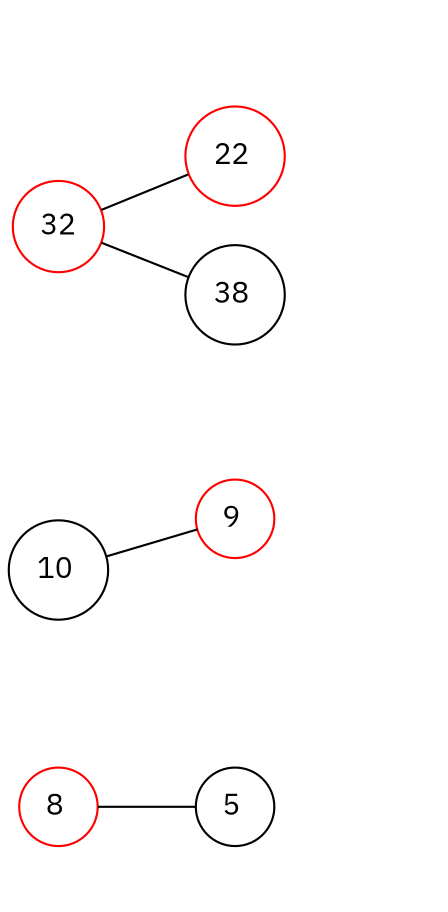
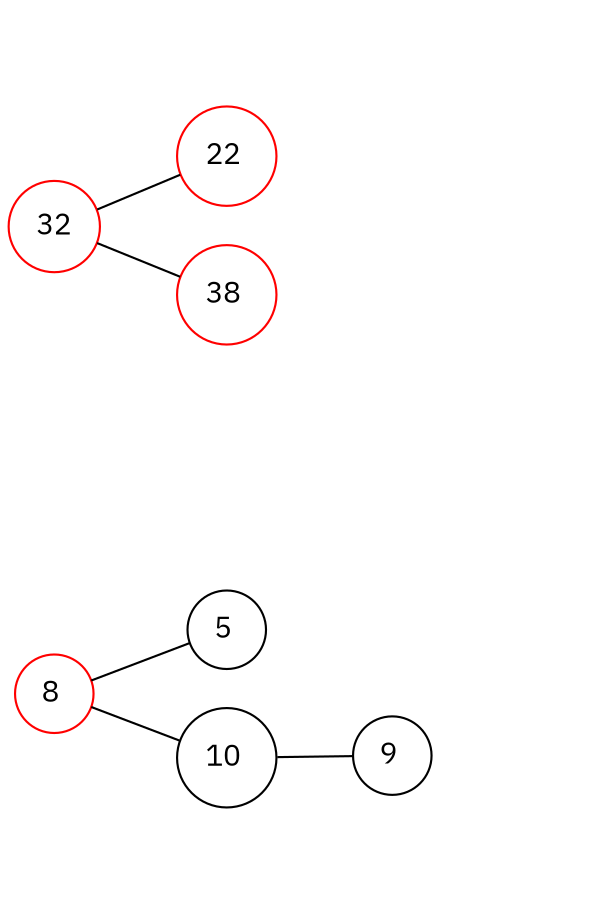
(235, 295) -> (227, 295)
(235, 519) -> (392, 756)
none -> (135, 724)
